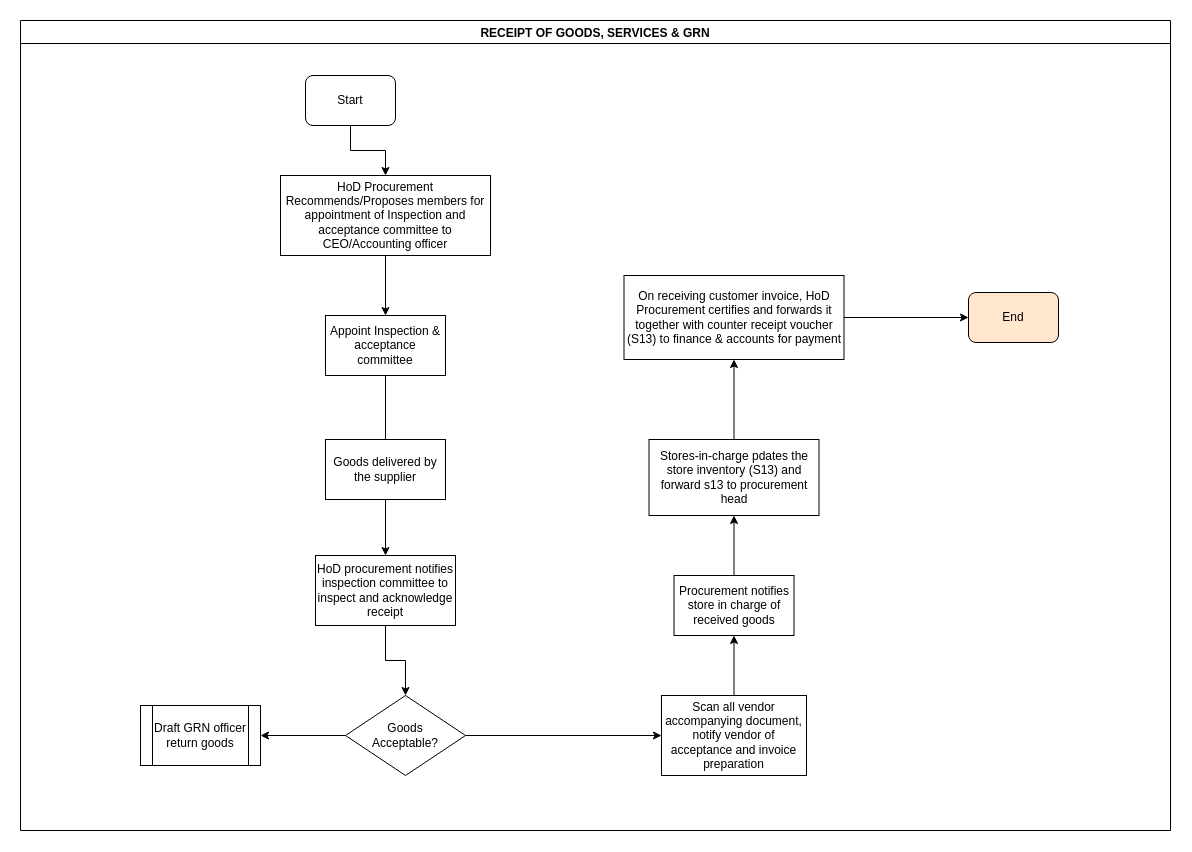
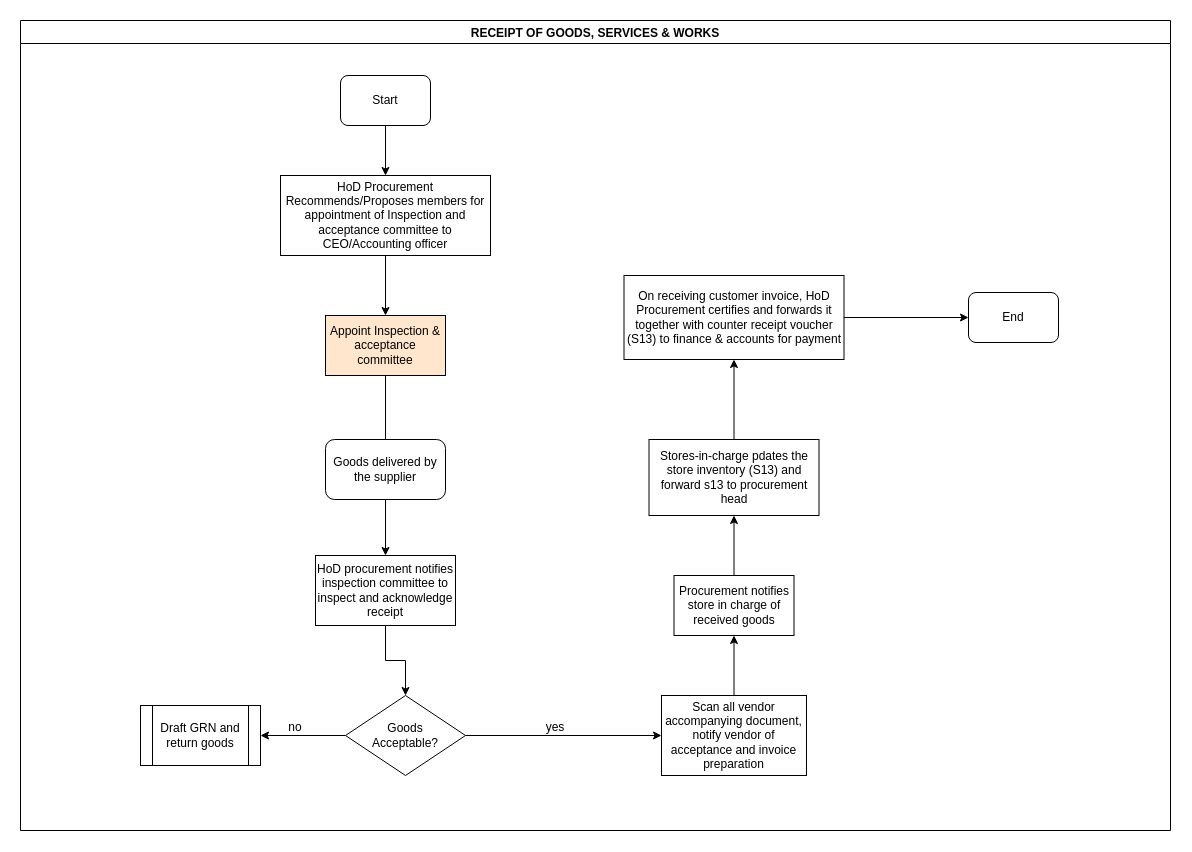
(595, 33) -> (595, 33)
(351, 101) -> (386, 101)
(1014, 318) -> (1014, 318)
(386, 346) -> (386, 346)
(386, 470) -> (386, 470)
none -> (296, 728)
none -> (556, 728)
(201, 736) -> (201, 736)
